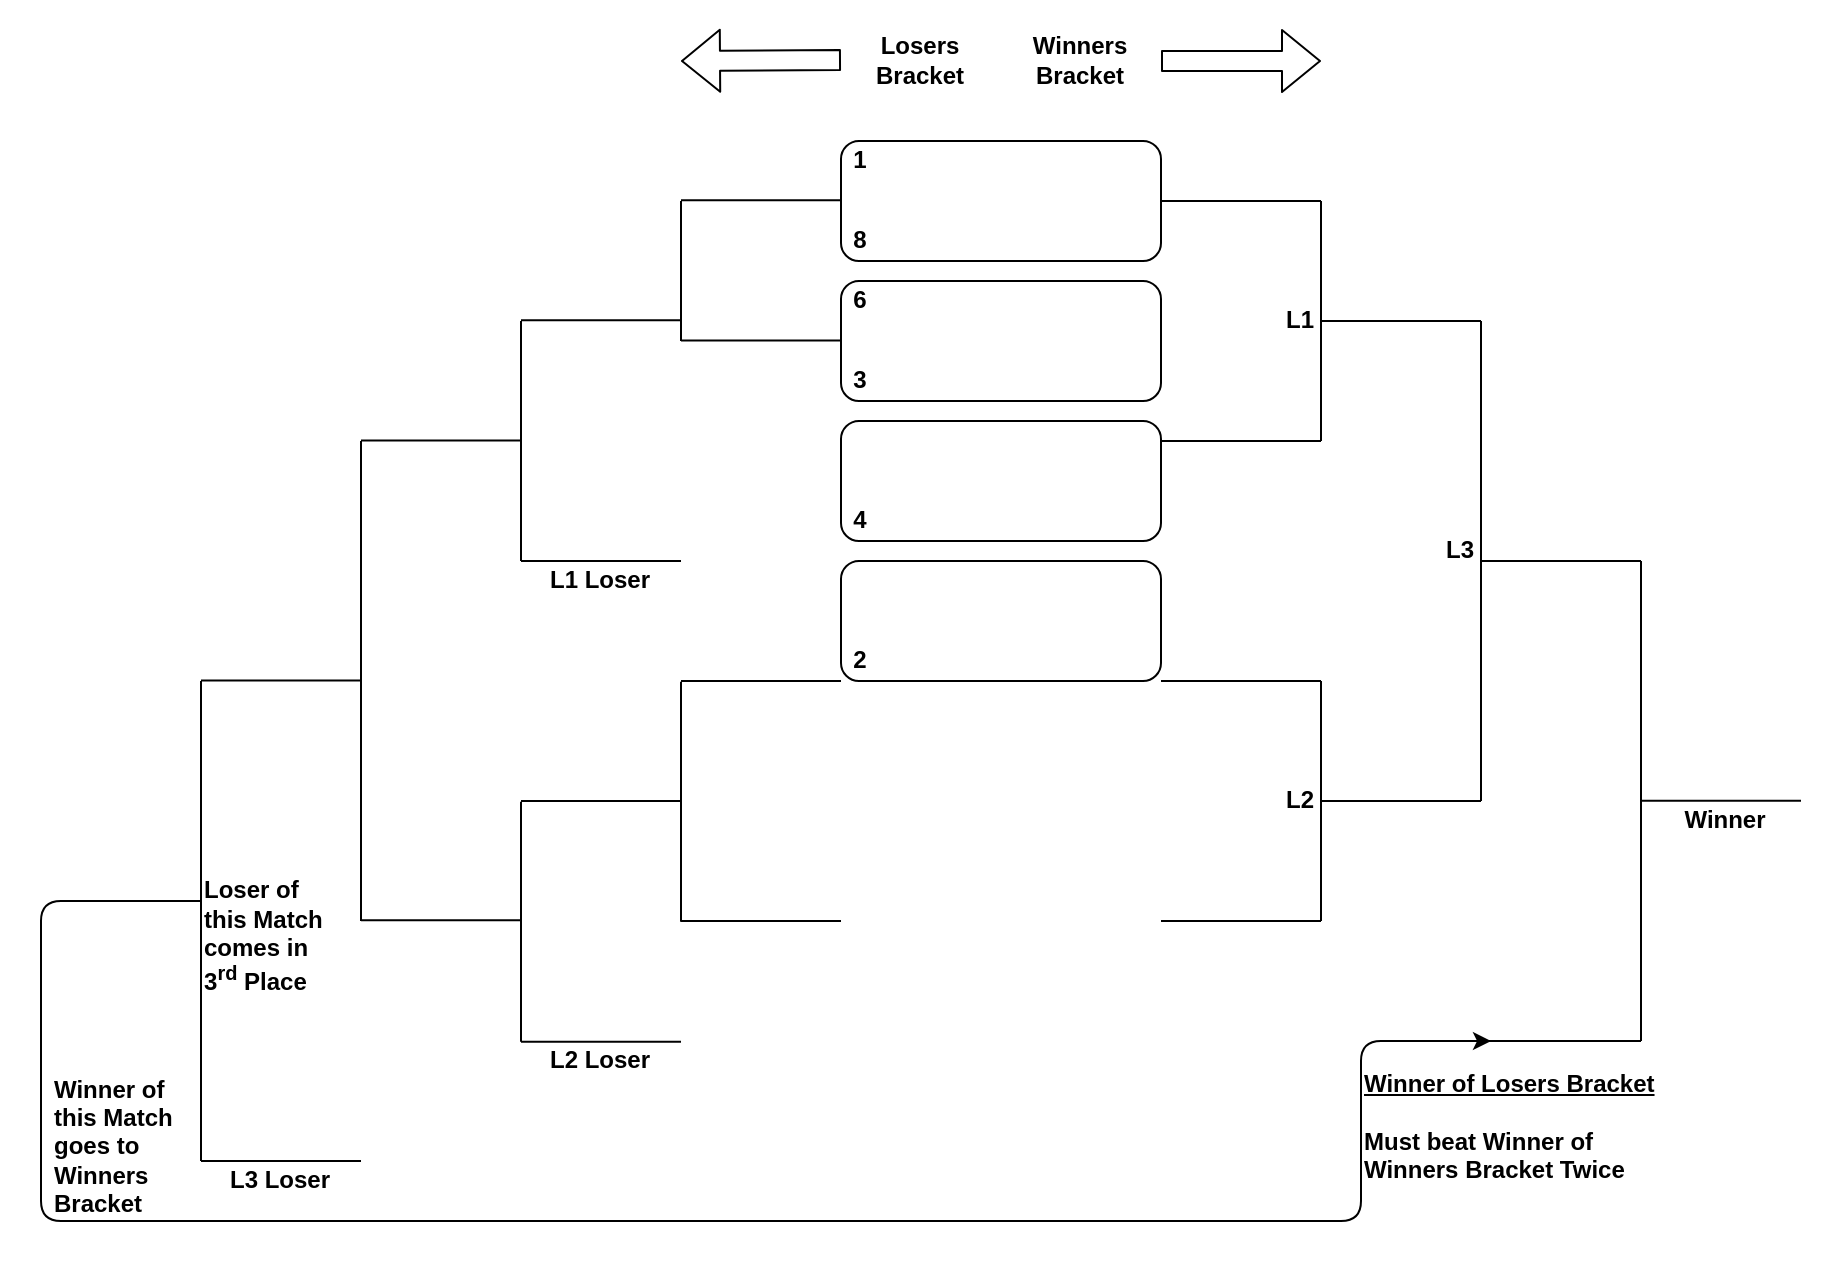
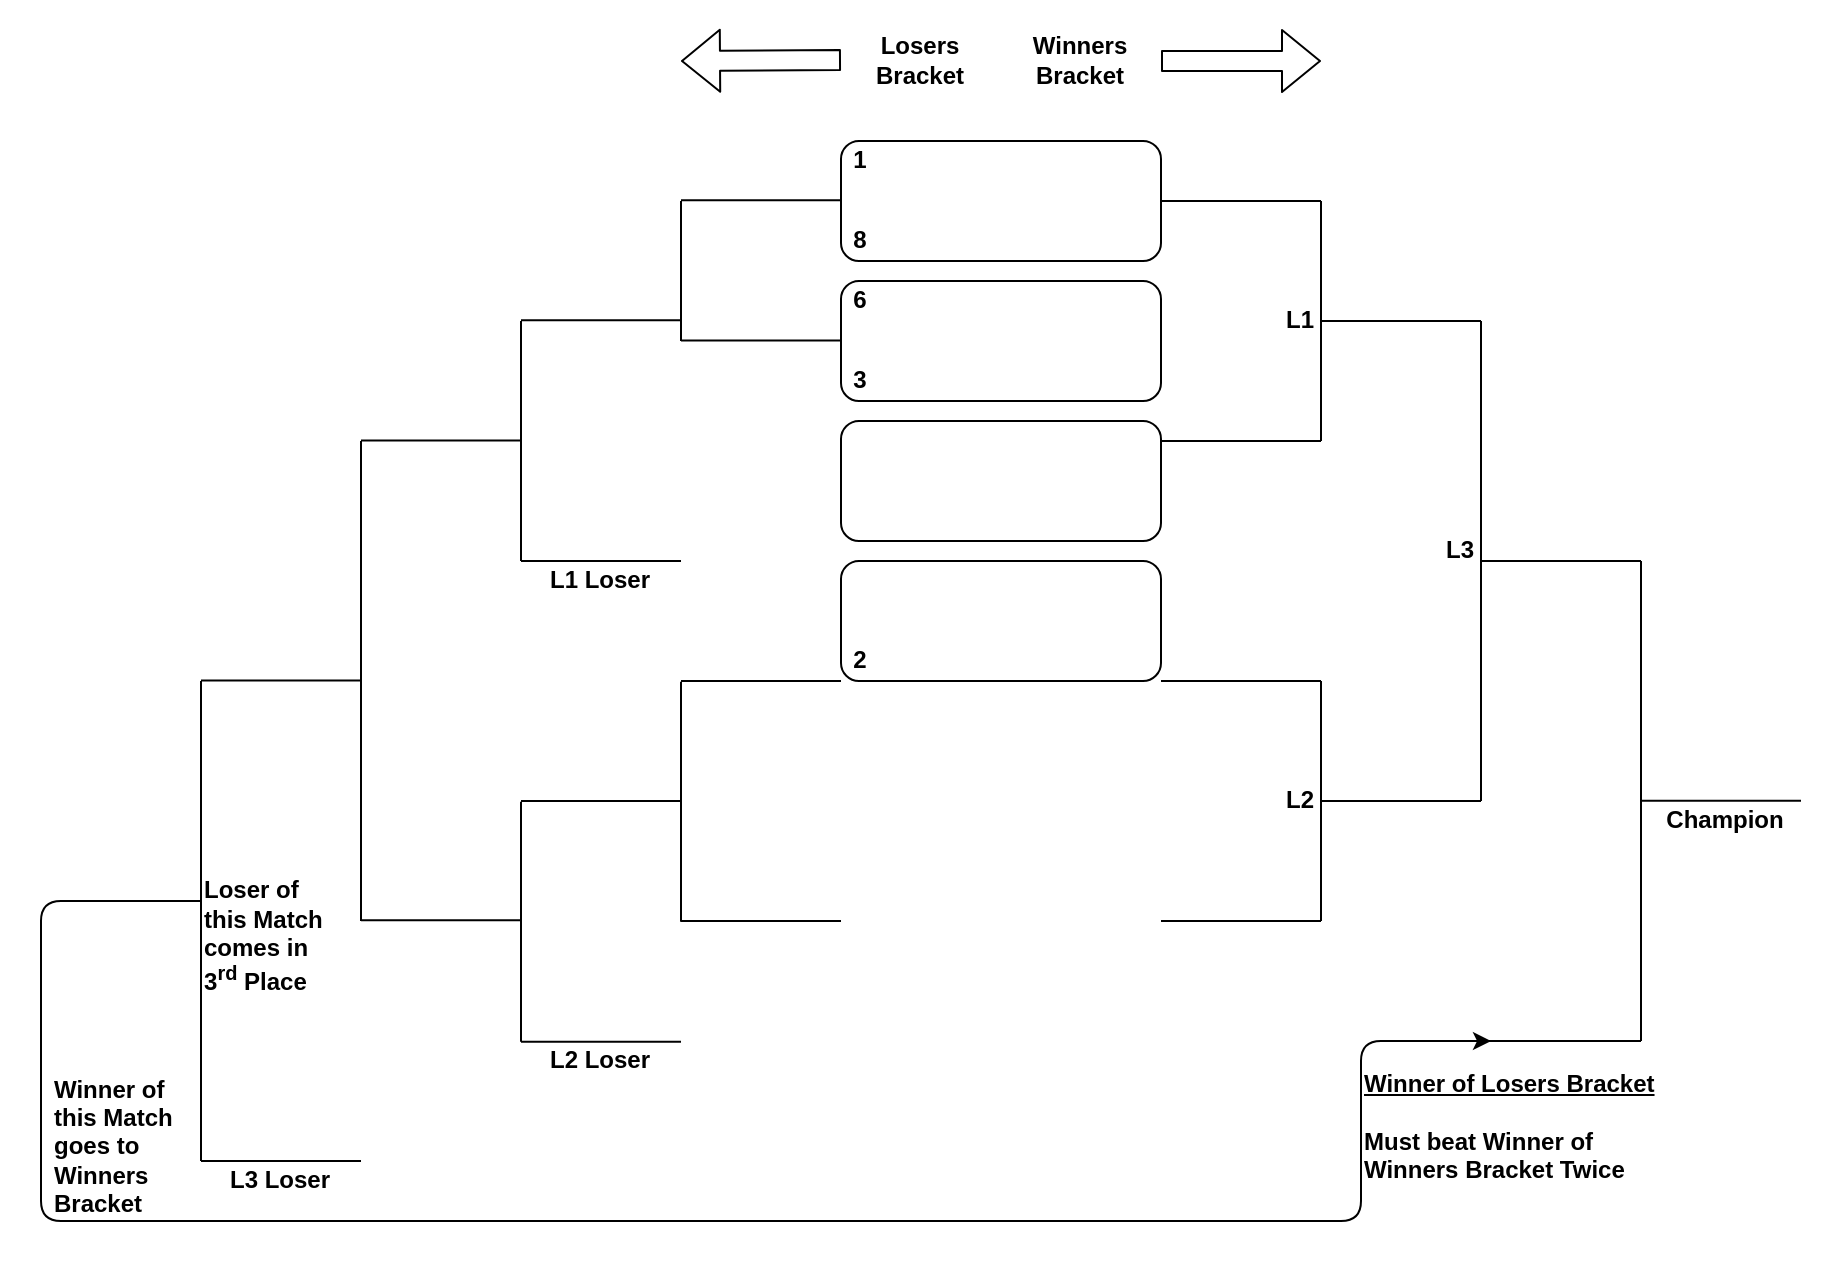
(861, 521) -> none
(1726, 821) -> (1726, 821)
